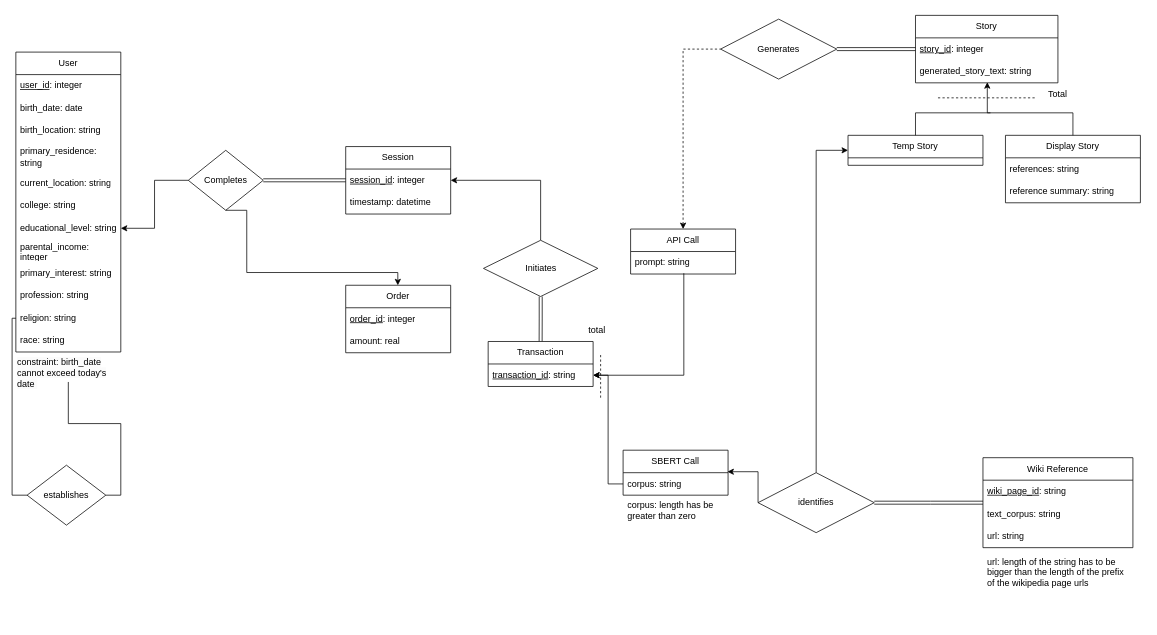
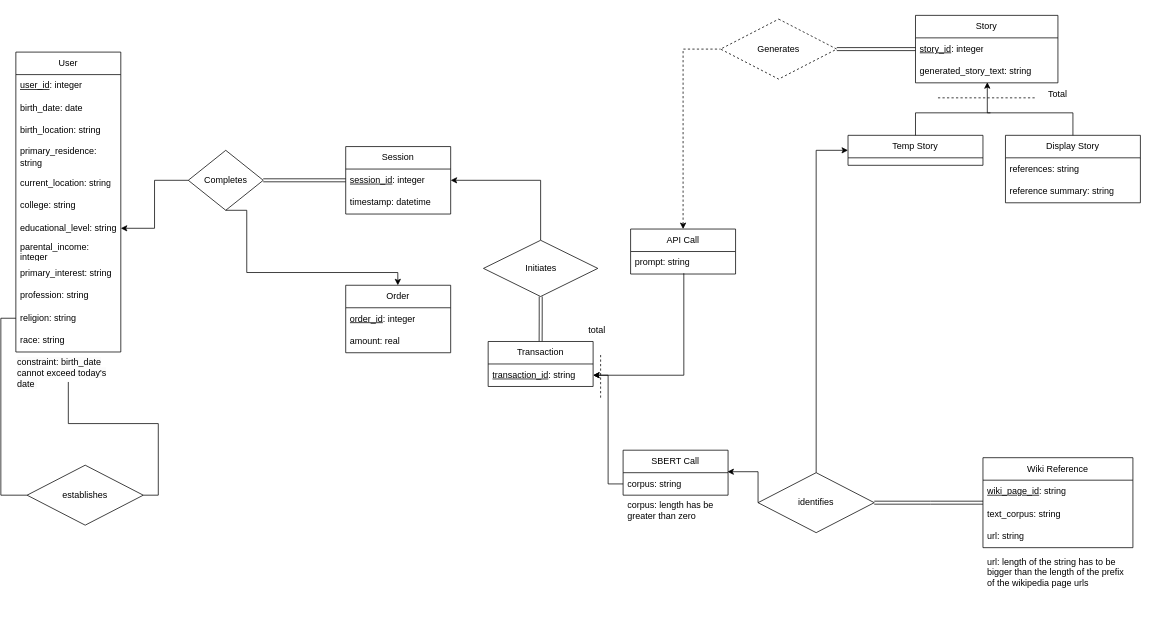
(779, 49) -> (779, 49)
(66, 495) -> (85, 495)
